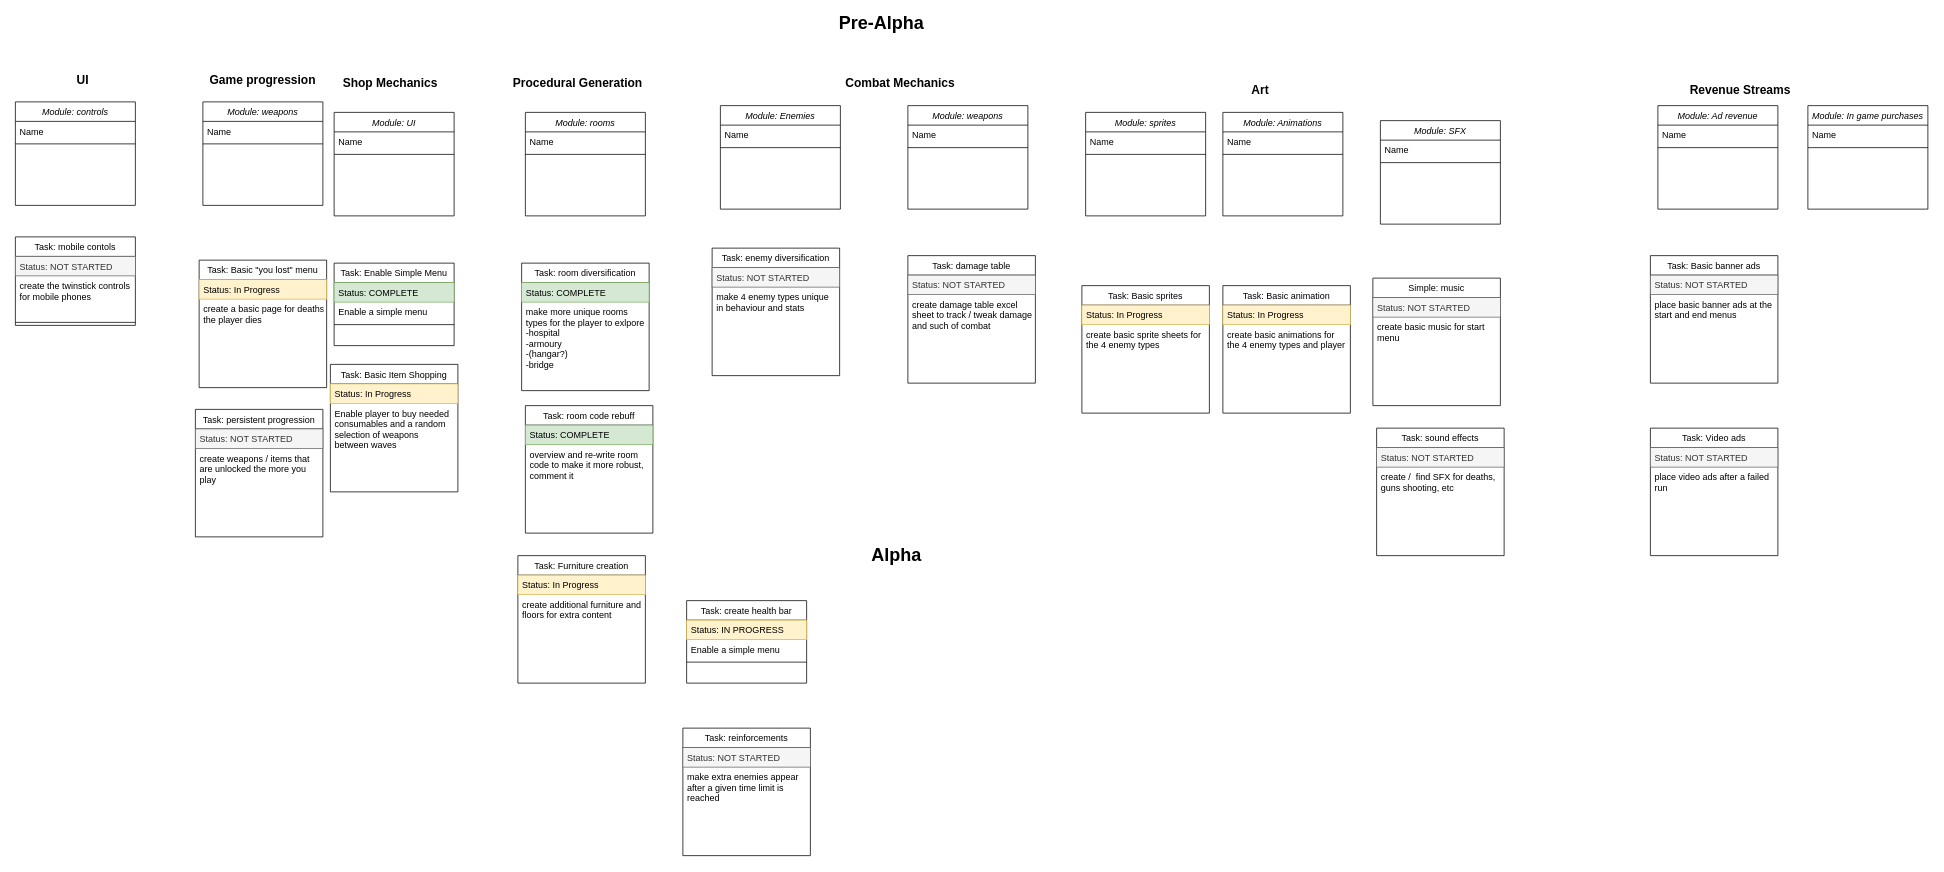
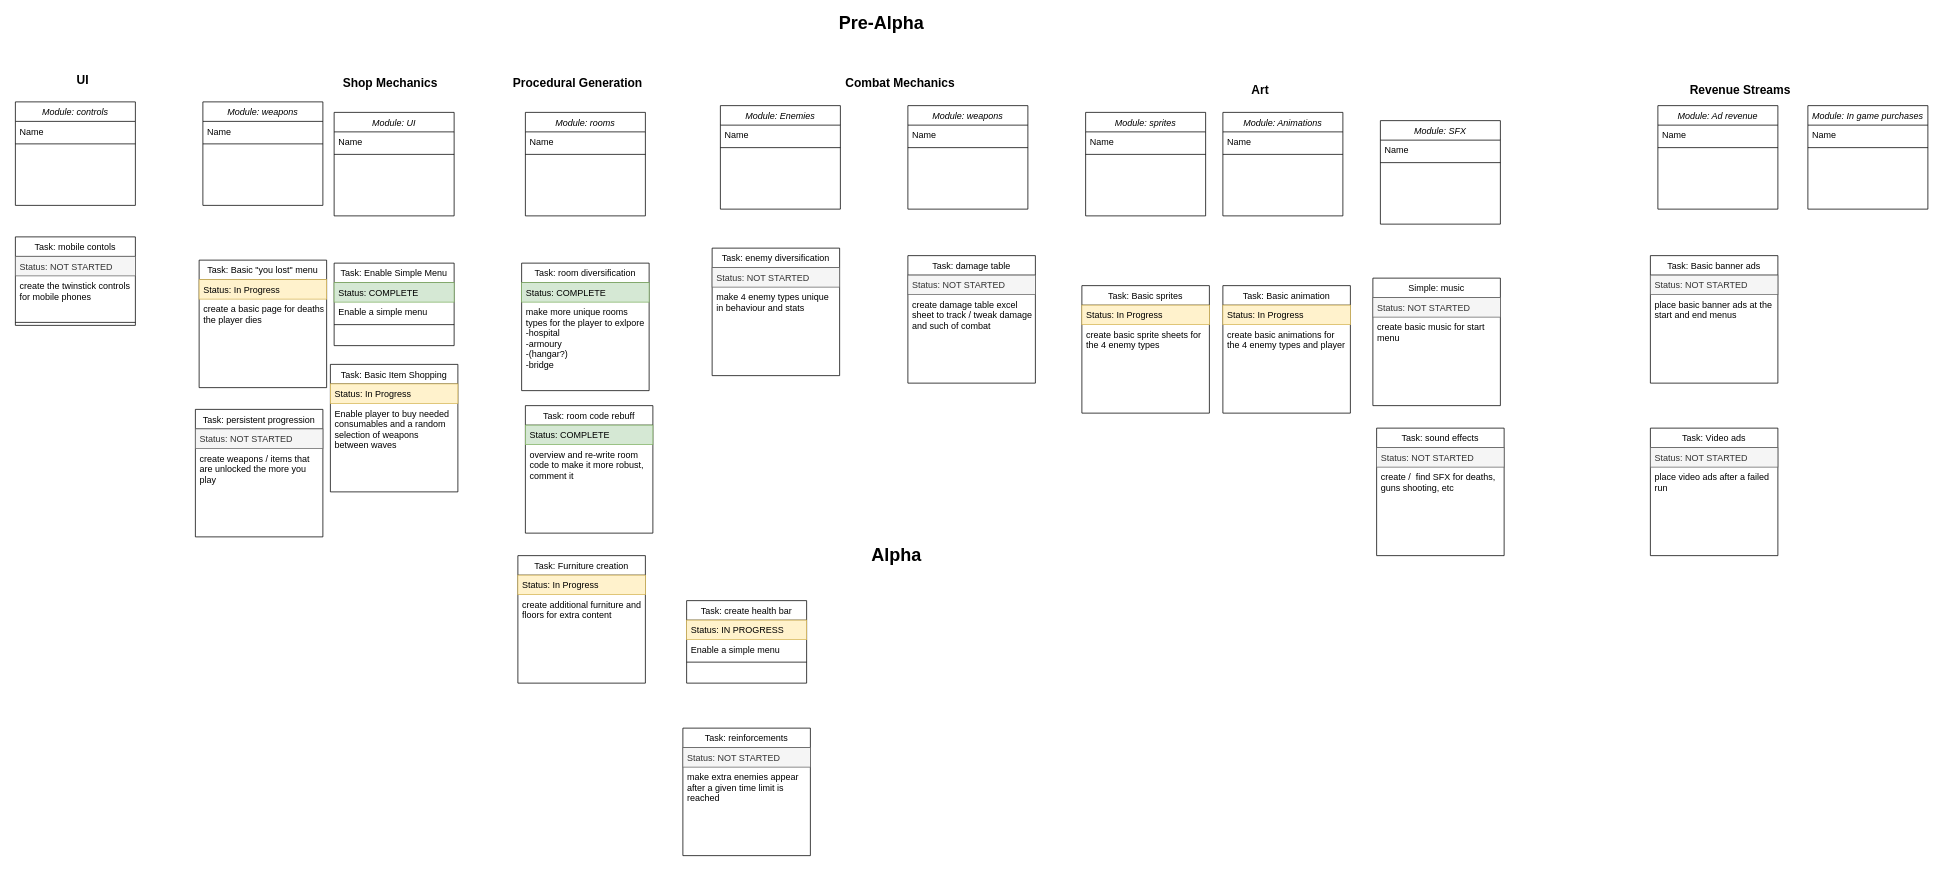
(263, 79) -> none
